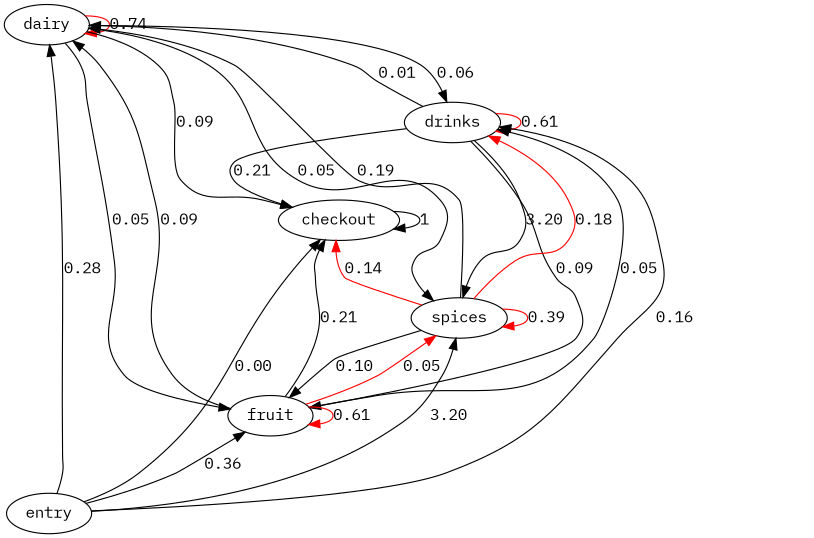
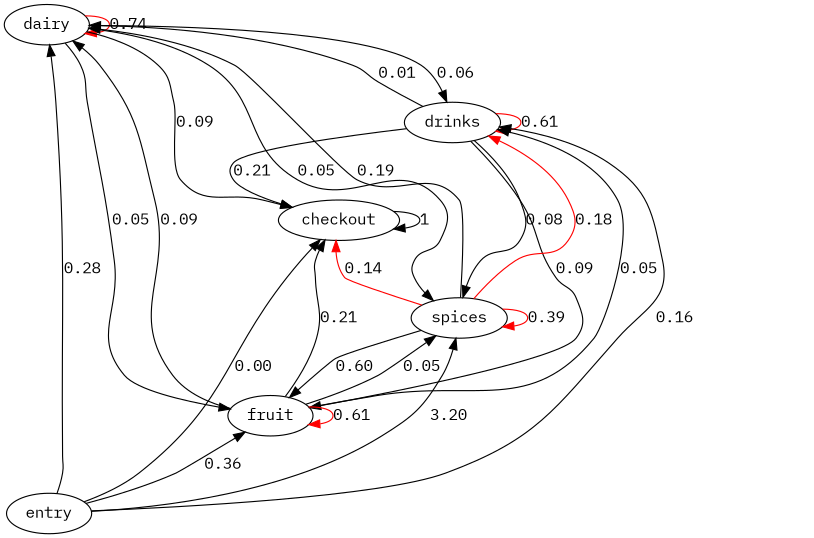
(545, 220) -> (545, 220)
(355, 367) -> (355, 367)
(369, 380) -> (369, 380)
